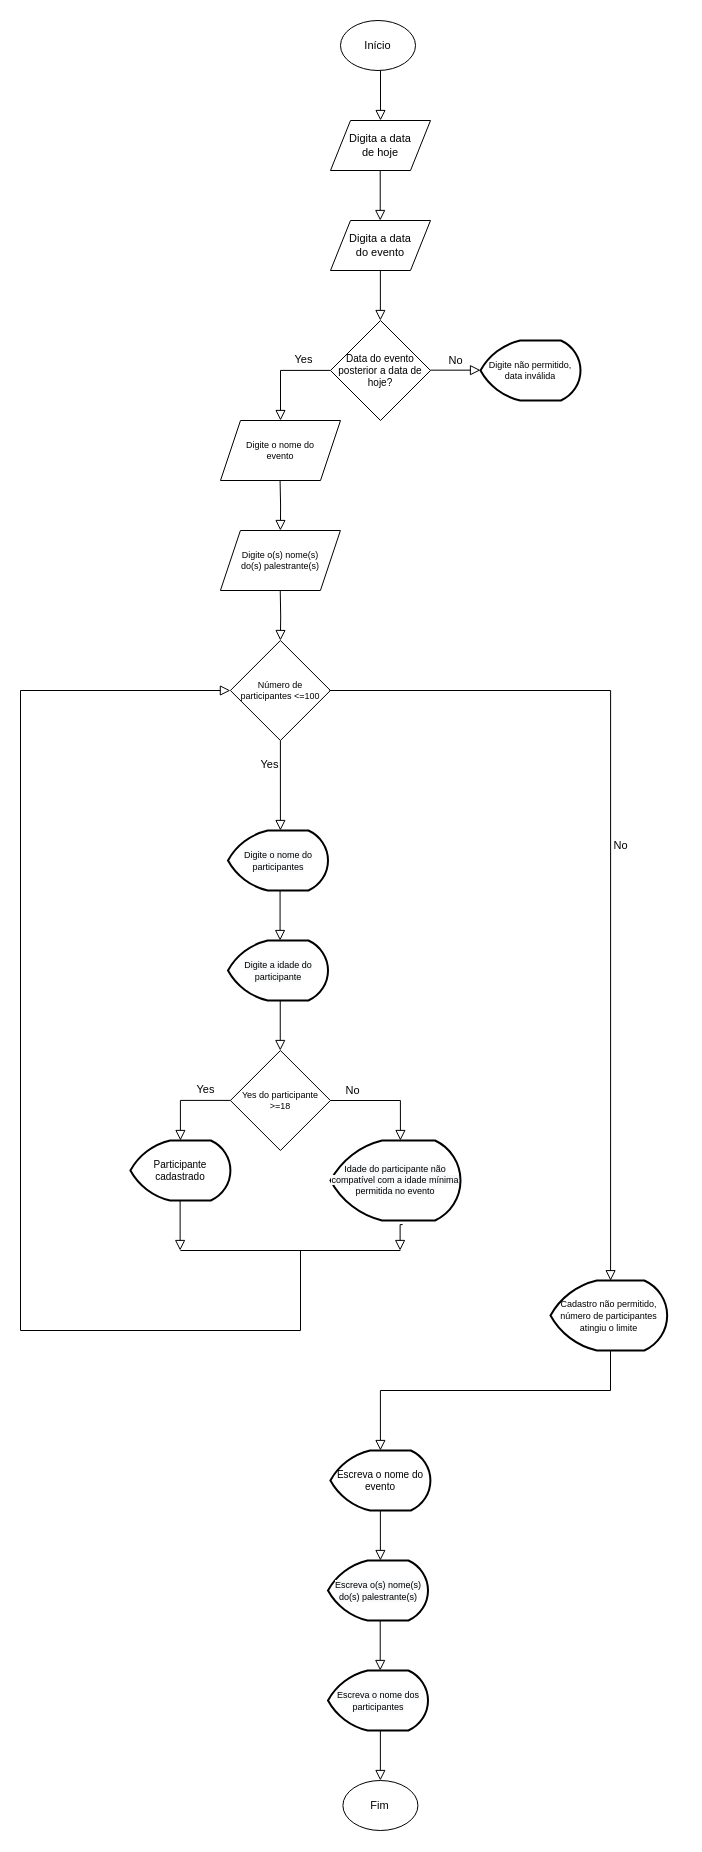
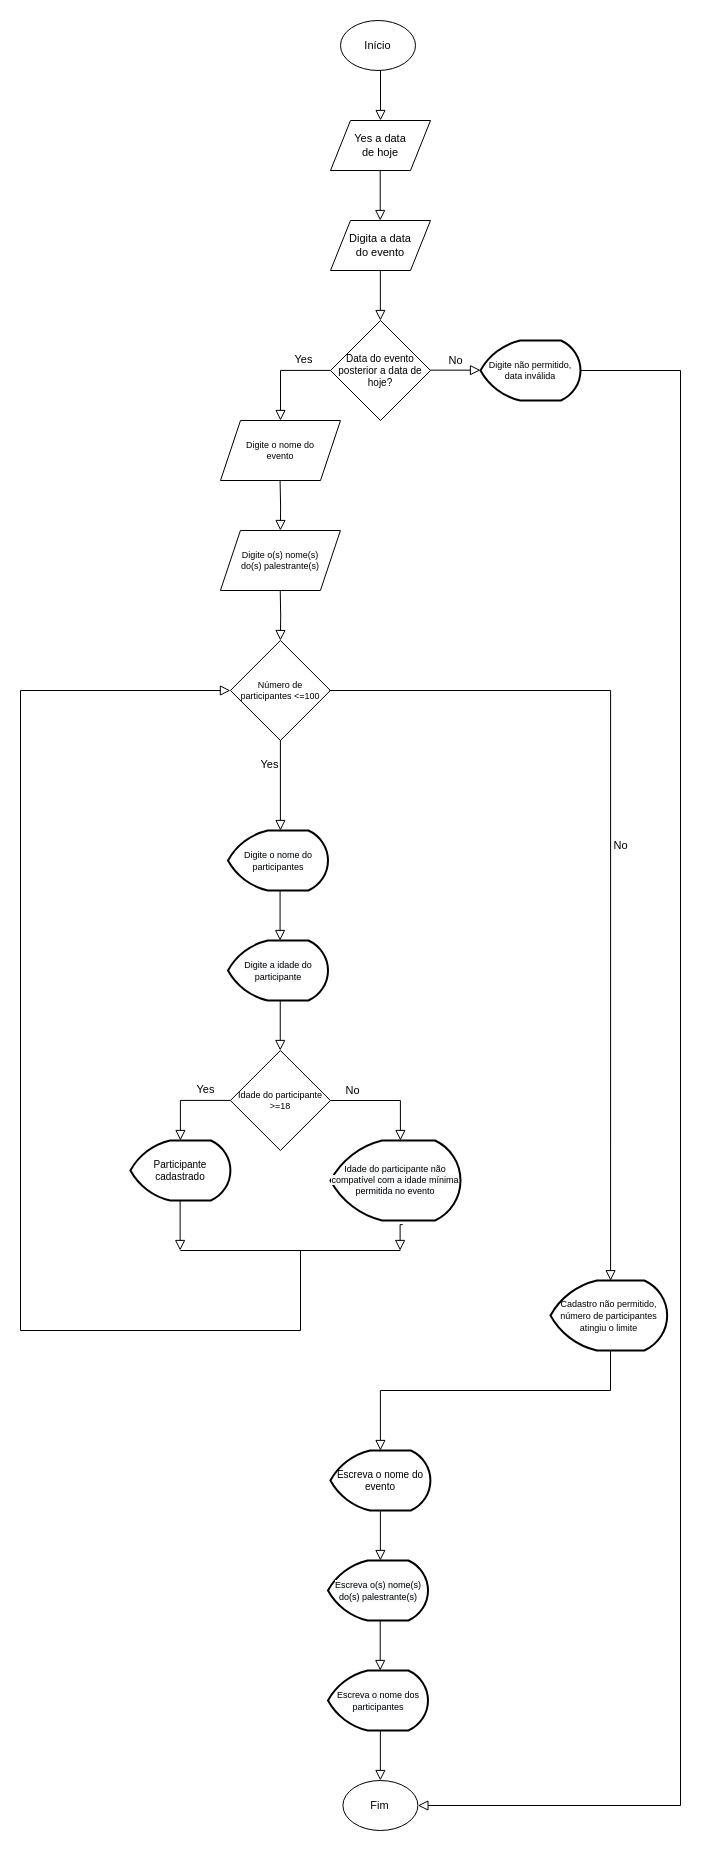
(381, 146) -> (381, 146)
(281, 1101) -> (281, 1101)
none -> (681, 1164)
